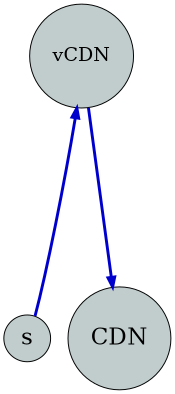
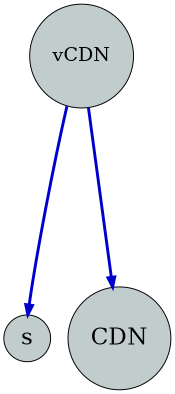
(57, 217) -> (46, 205)
